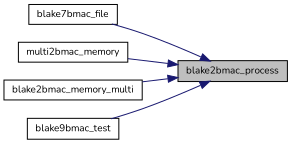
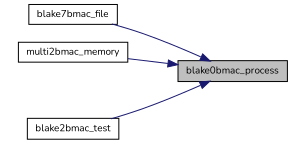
(233, 71) -> (233, 71)
(73, 90) -> none
(73, 129) -> (73, 129)
